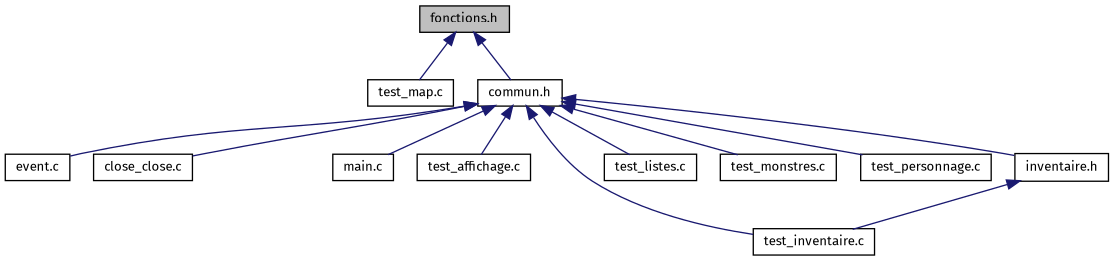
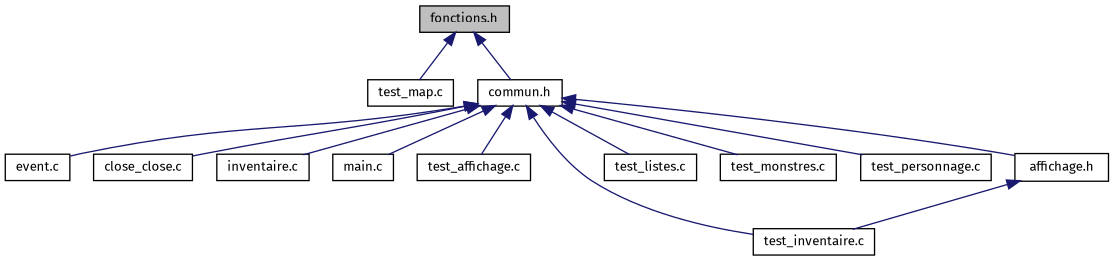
none -> (263, 167)
(1062, 167) -> (1062, 167)
